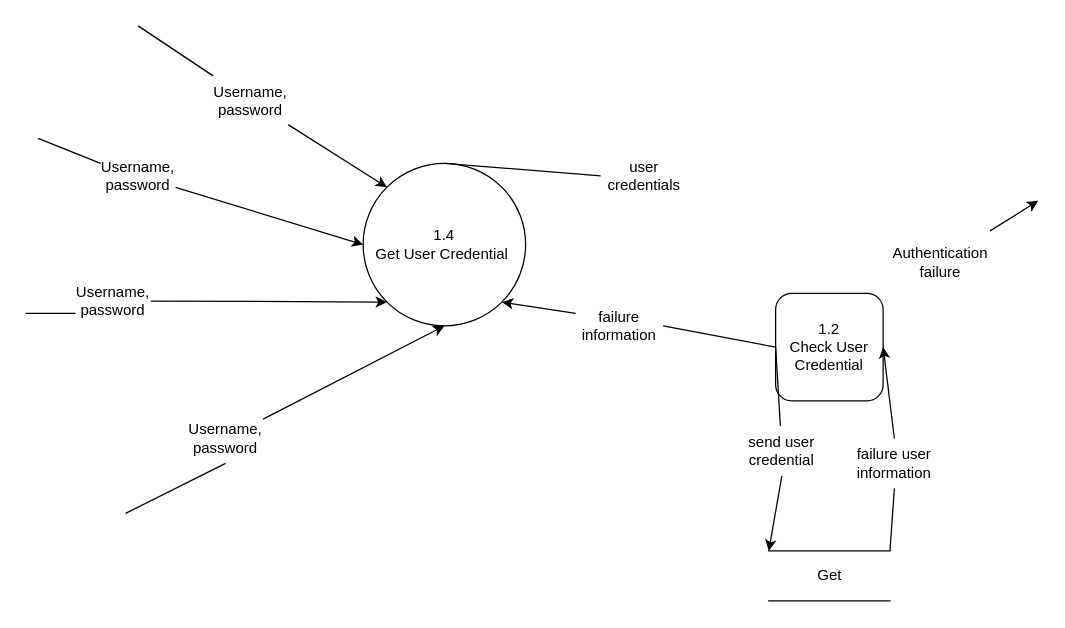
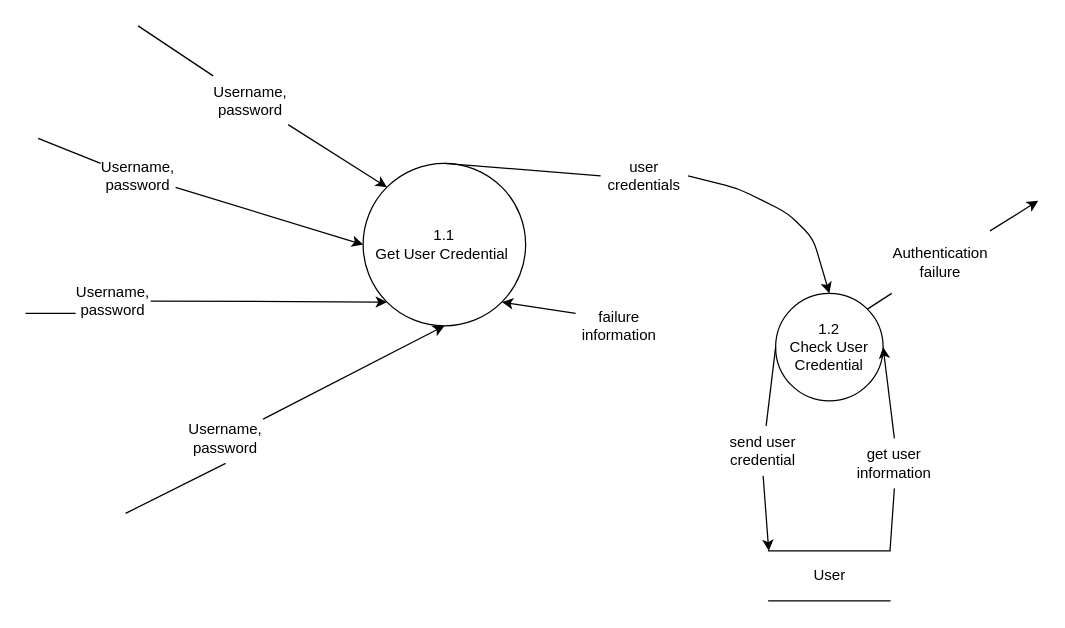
none -> (776, 207)
(444, 244) -> (444, 244)
none -> (880, 301)
(718, 336) -> none
(829, 347) -> (829, 347)
(782, 451) -> (763, 451)
(894, 463) -> (894, 463)
(830, 576) -> (830, 576)
